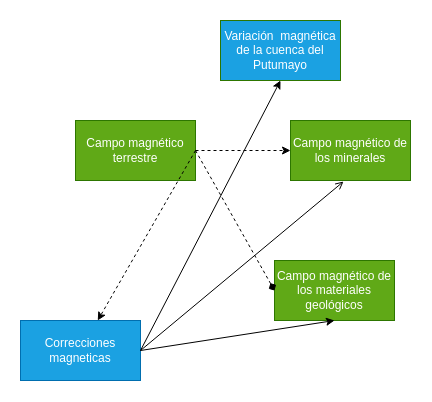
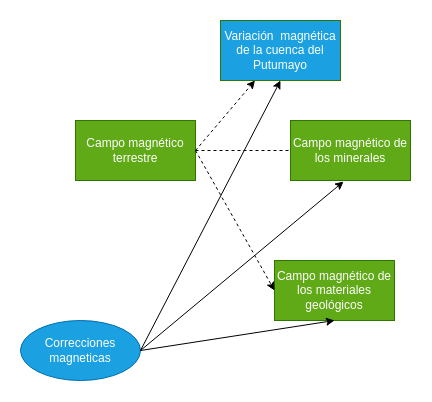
(282, 151) -> (286, 151)
(339, 186) -> (337, 187)
(141, 245) -> (224, 117)
(270, 283) -> (270, 283)
(81, 351) -> (81, 351)
